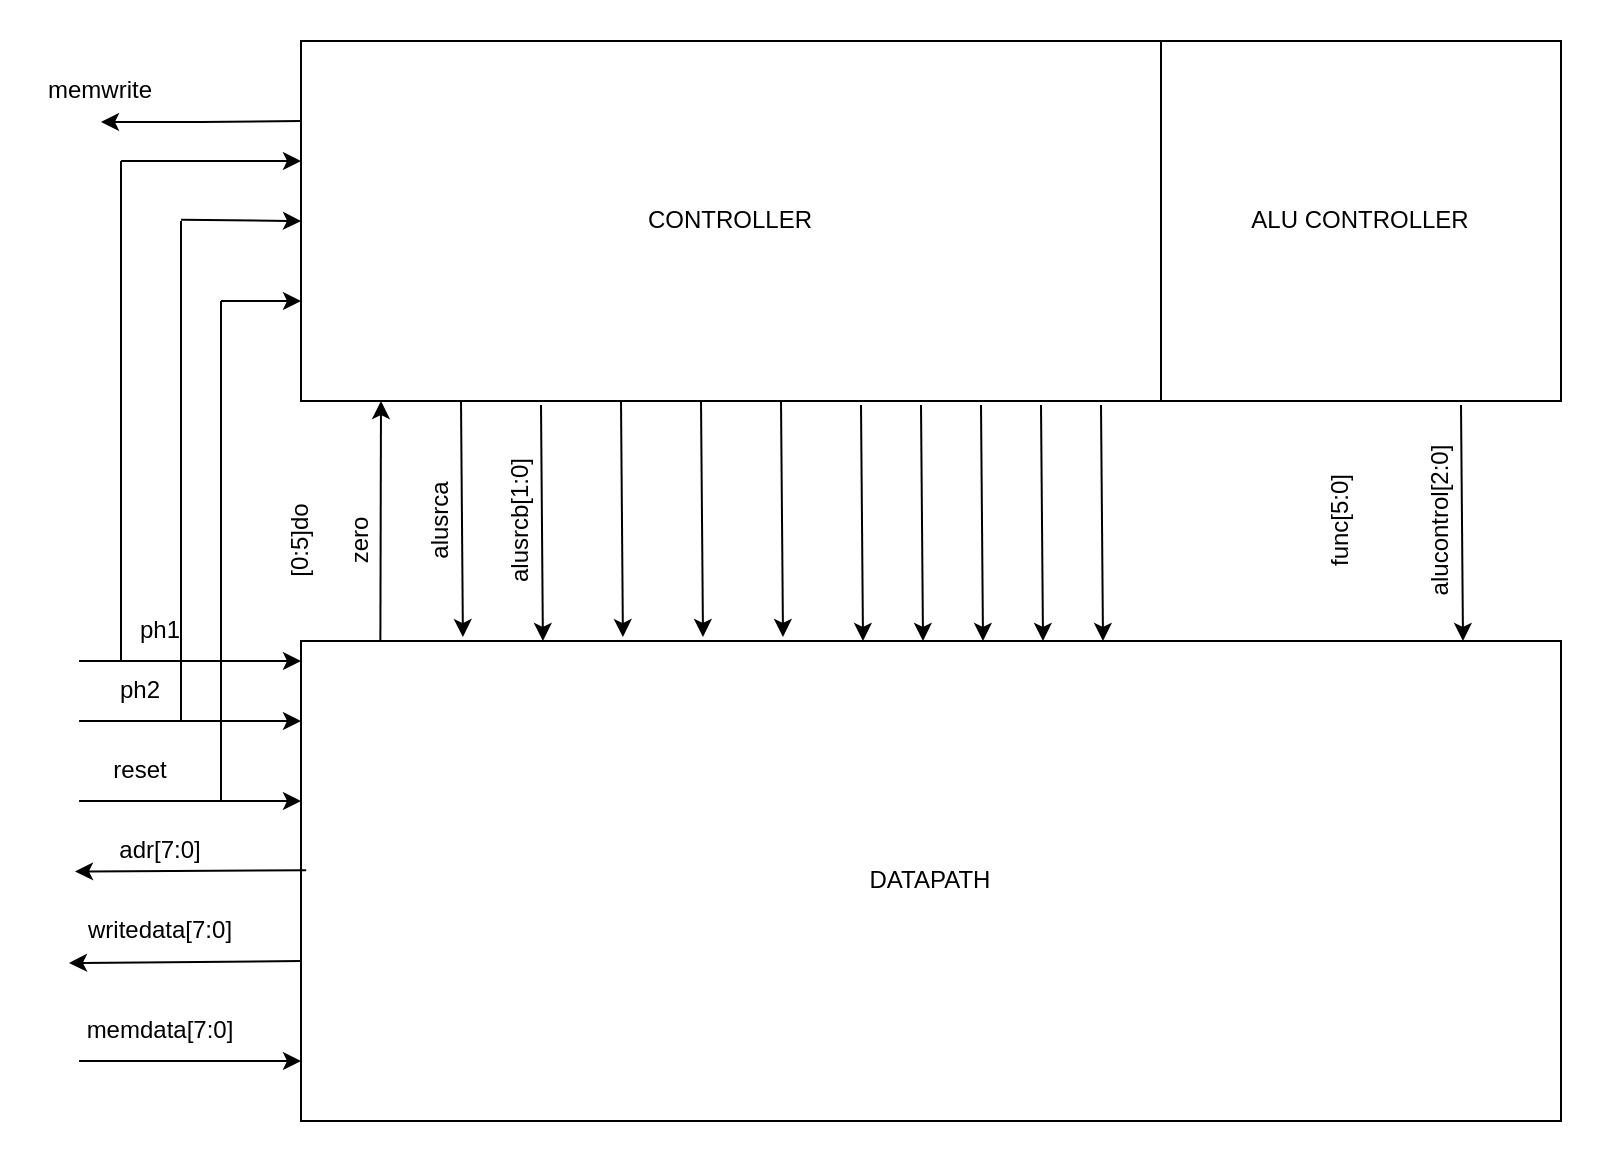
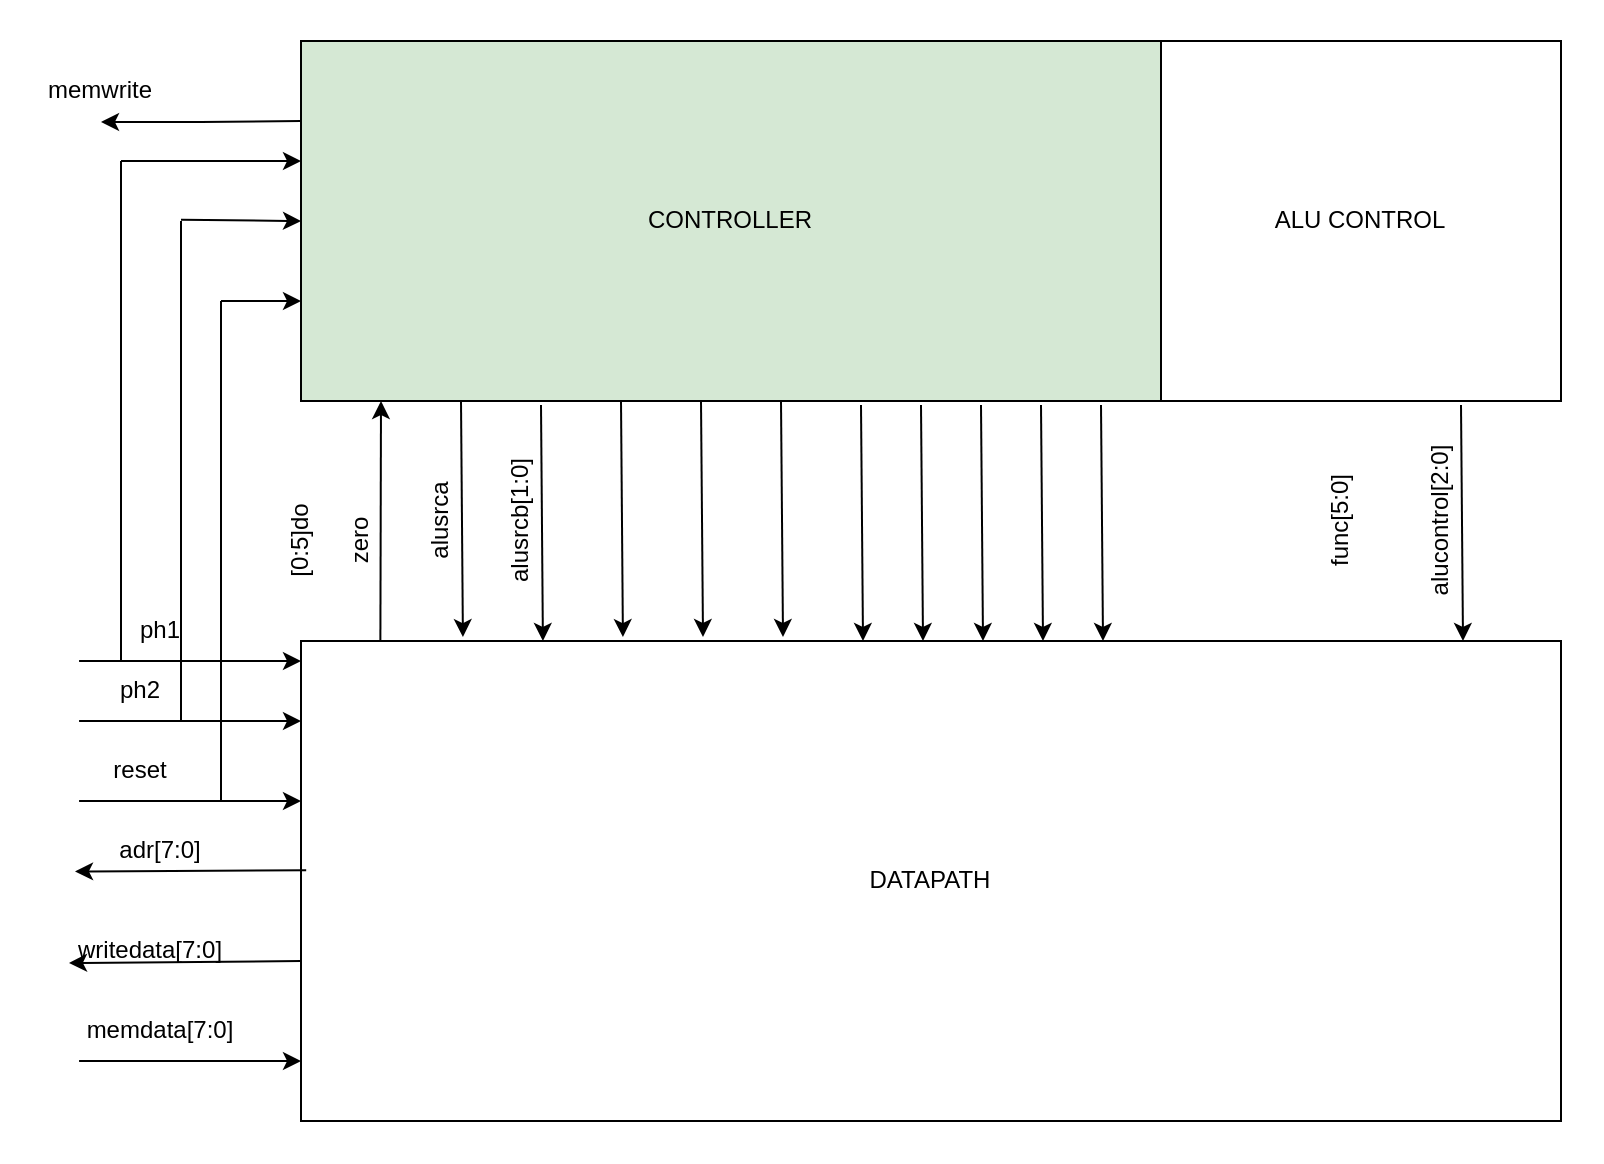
(731, 221) -> (731, 221)
(1361, 221) -> (1361, 221)
(161, 931) -> (151, 951)
